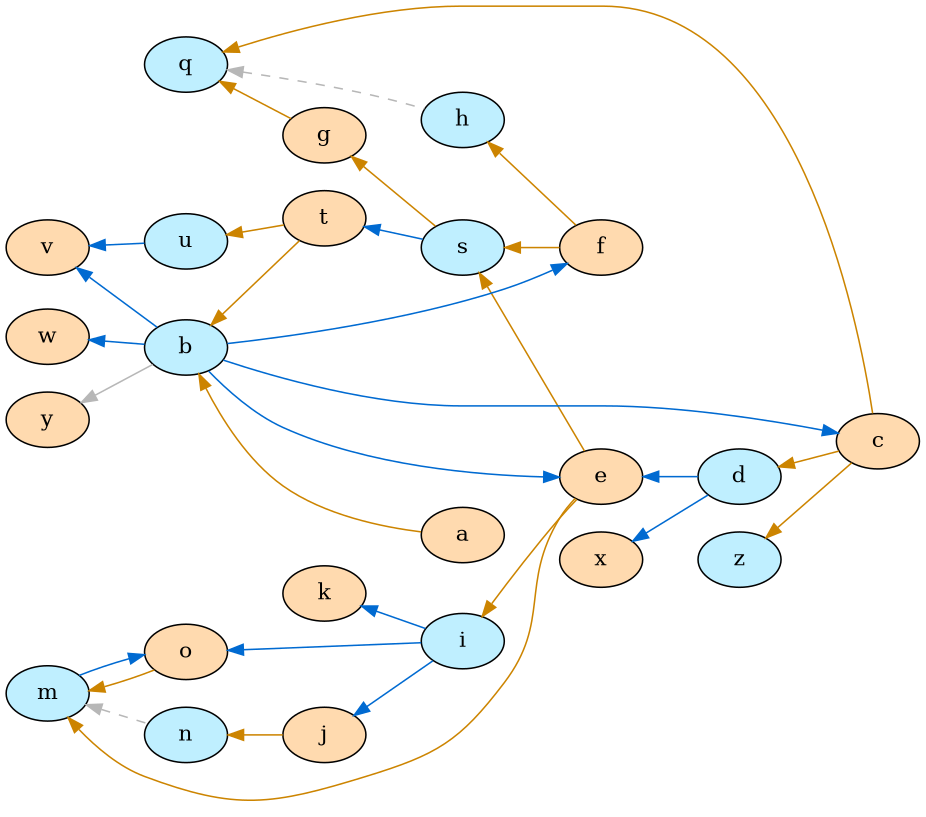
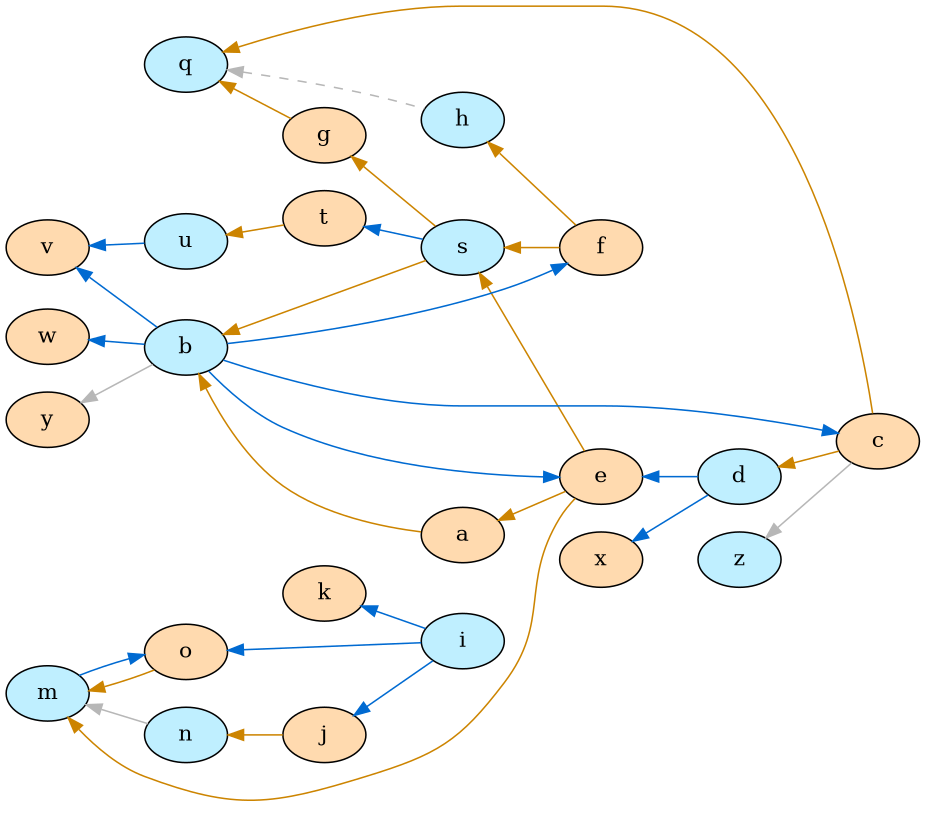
(261, 277) -> (332, 295)
(815, 495) -> (815, 495)
(533, 550) -> (539, 503)
(125, 717) -> (125, 717)
